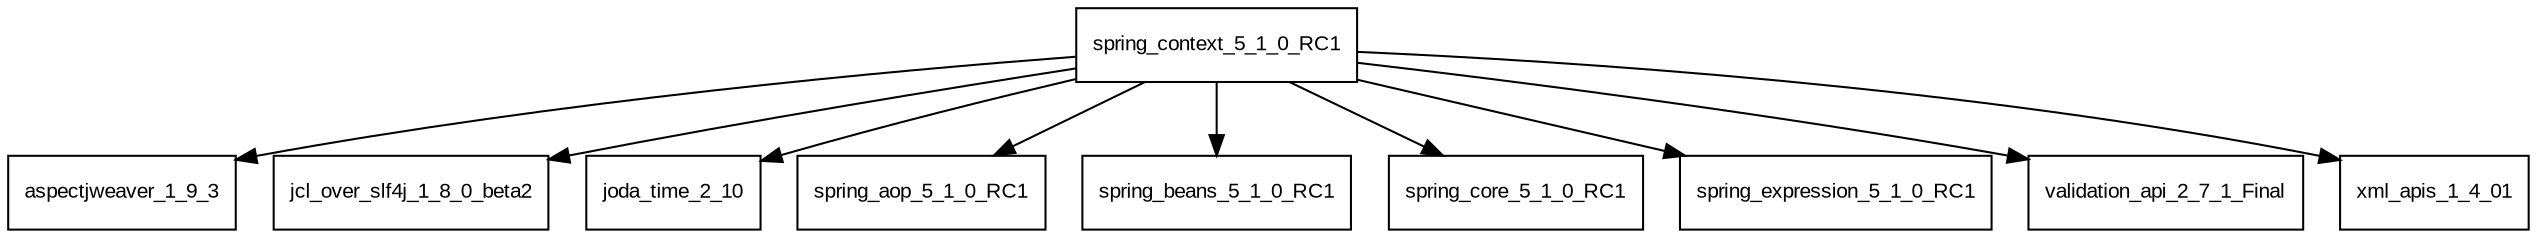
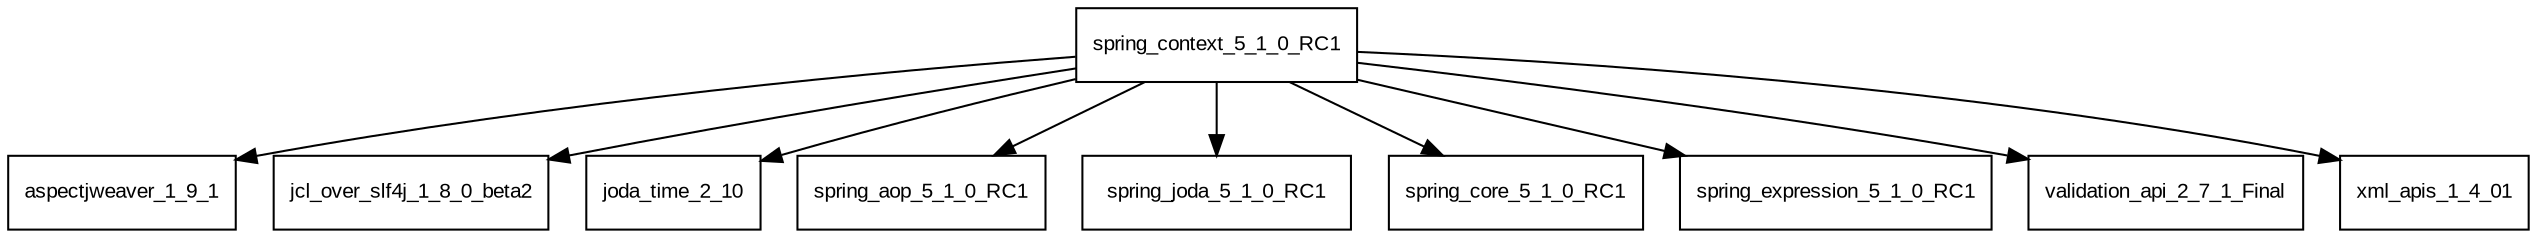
(122, 193) -> (122, 193)
(1217, 193) -> (1217, 193)
